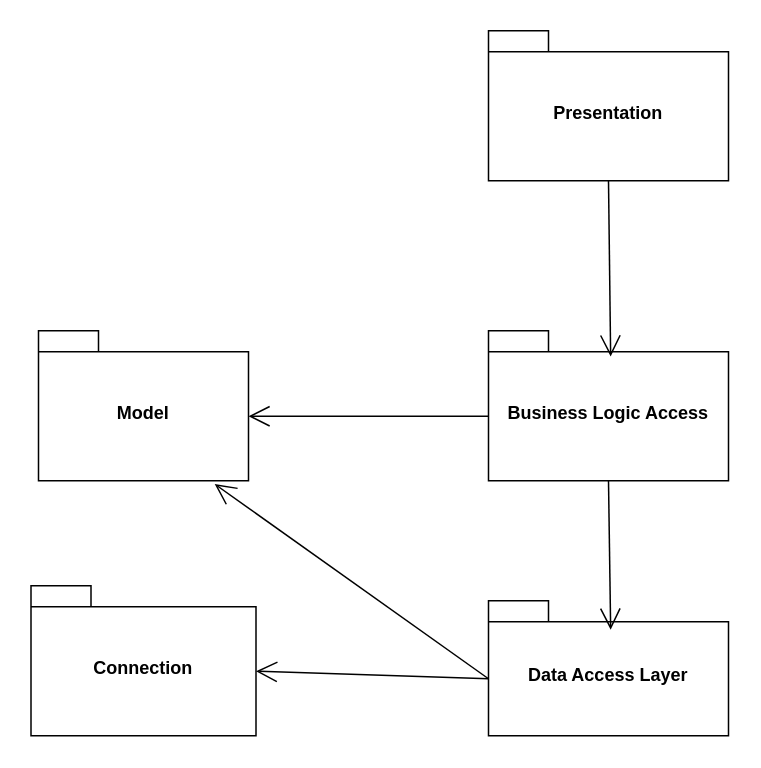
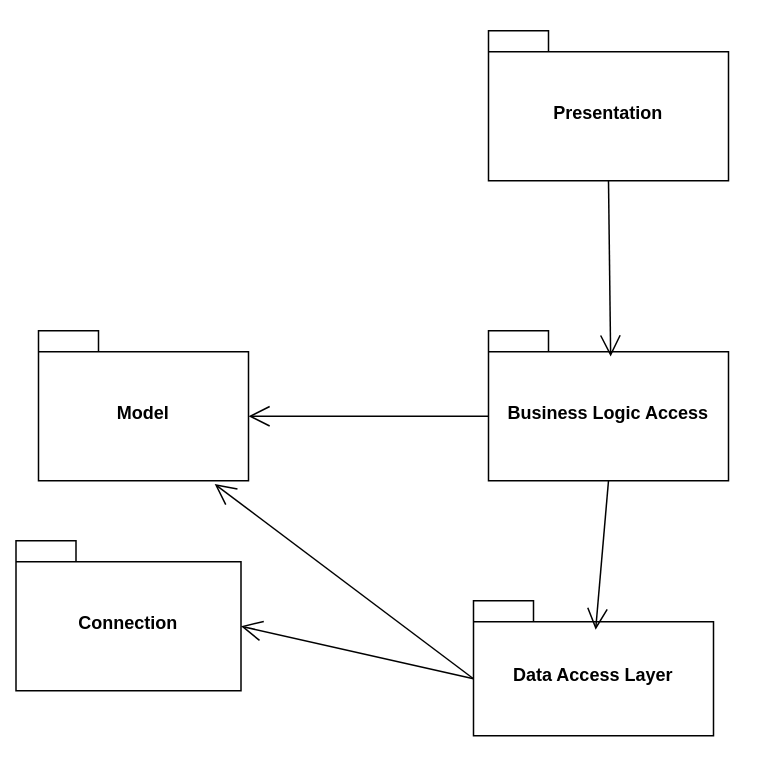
(143, 661) -> (128, 616)
(608, 668) -> (593, 668)
